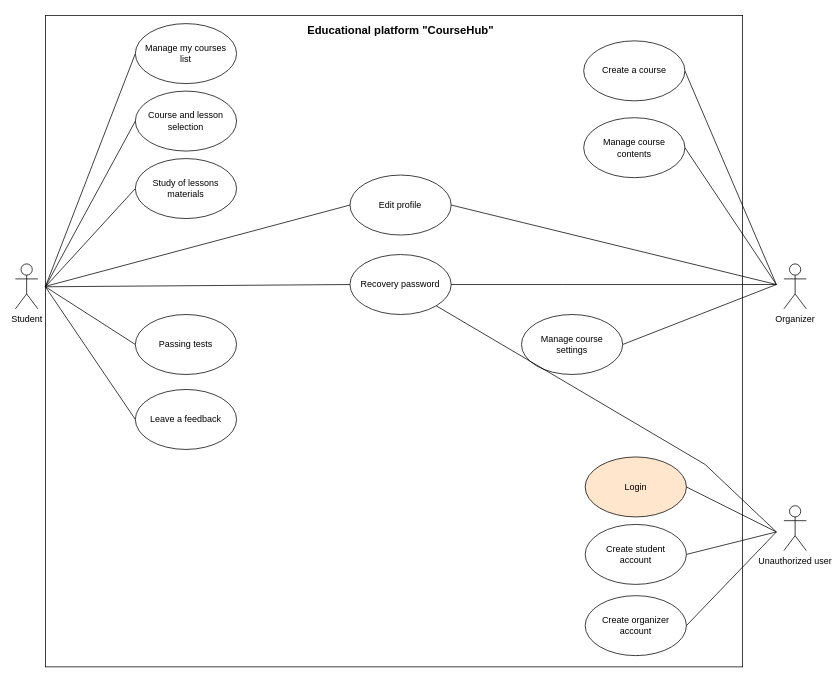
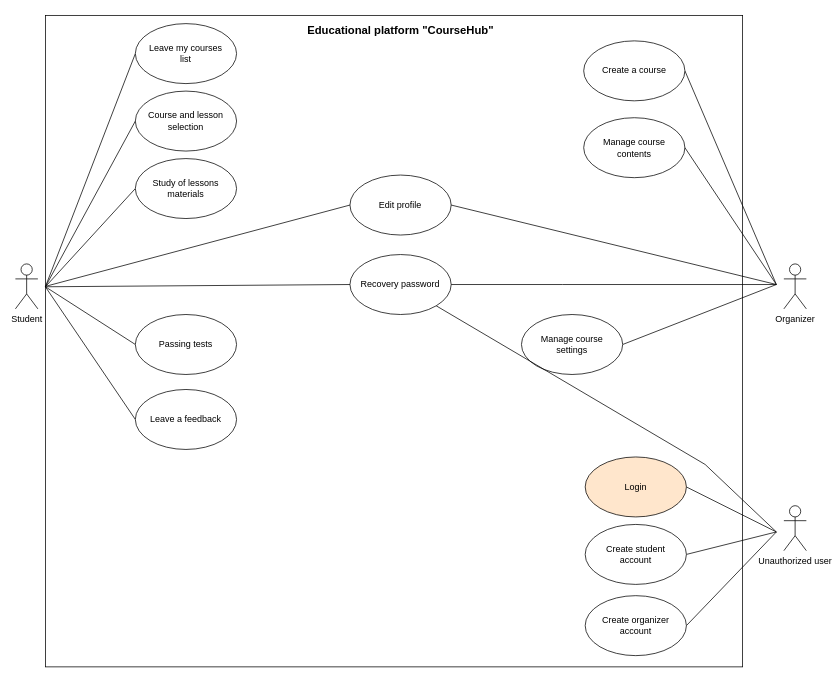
(186, 54) -> (186, 54)
